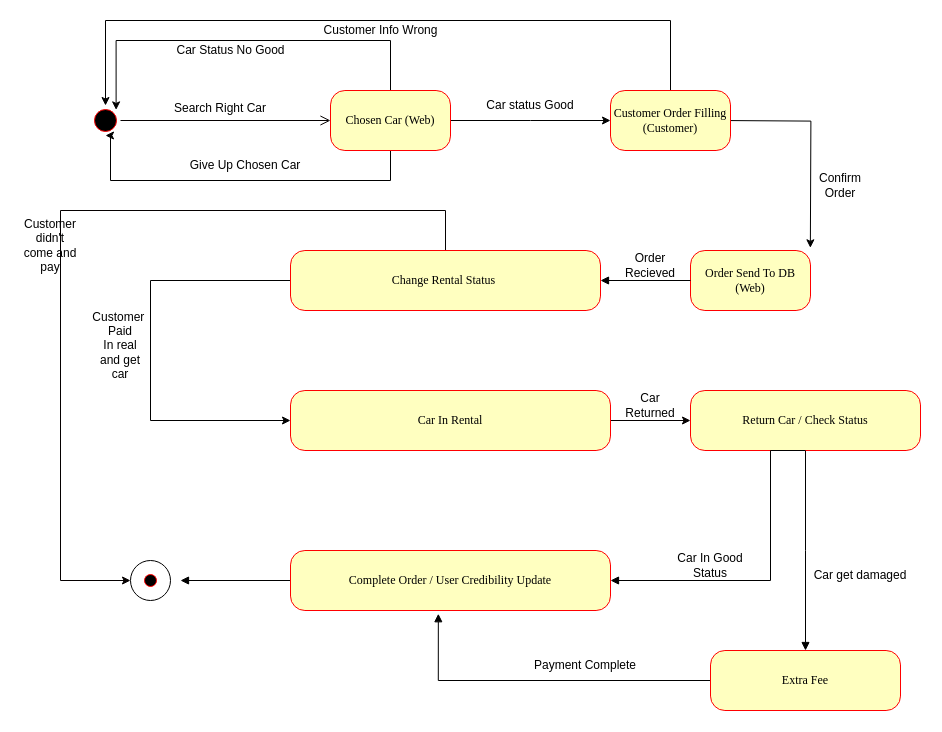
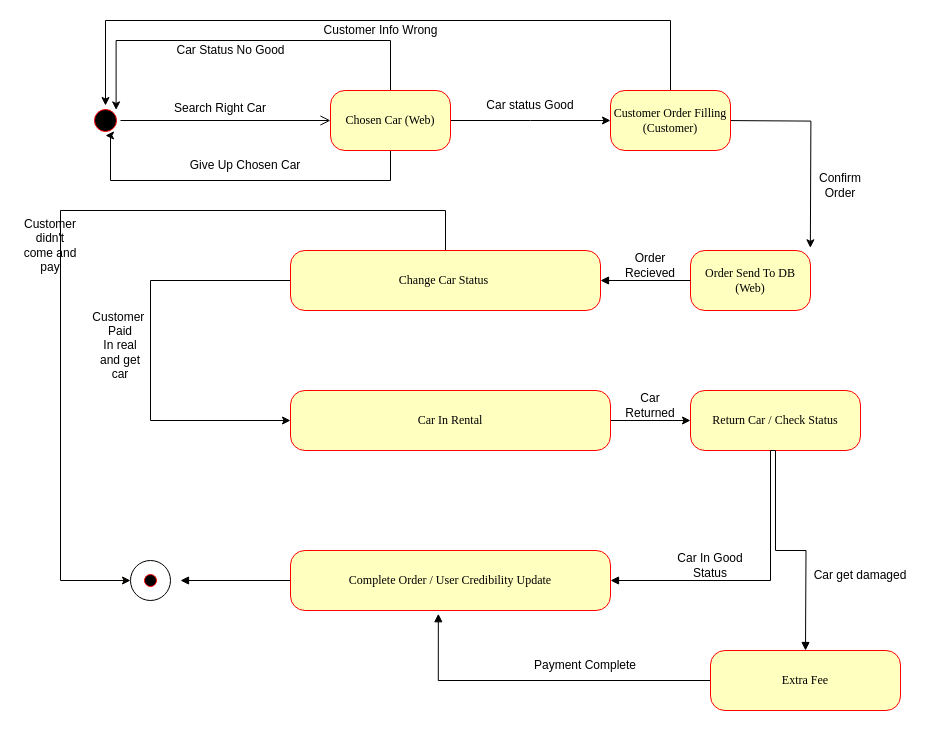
(446, 281) -> (446, 281)
(806, 421) -> (776, 421)
